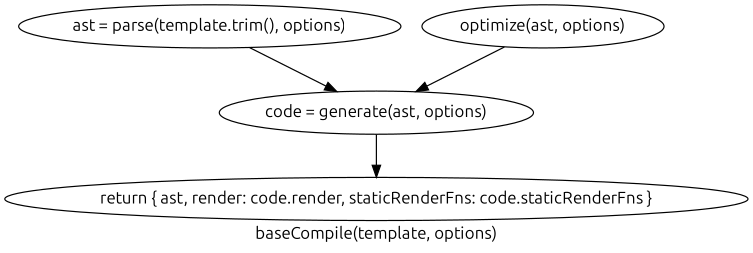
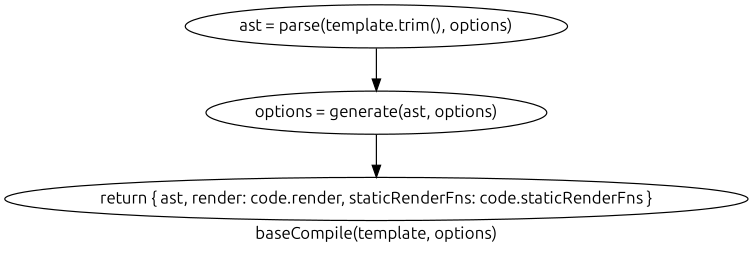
(543, 26) -> none
(376, 113) -> (376, 113)
